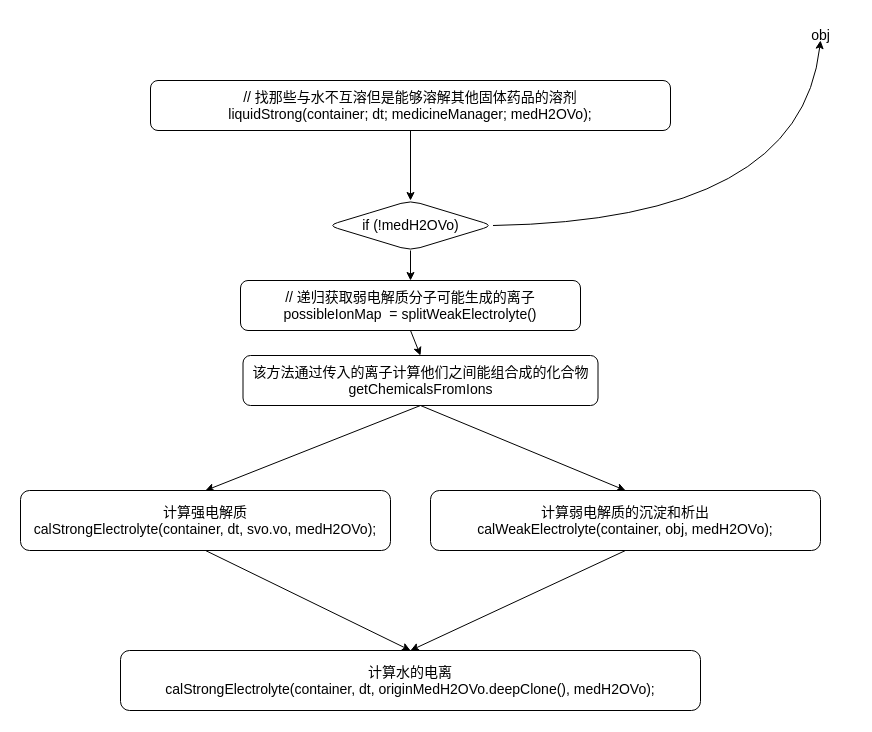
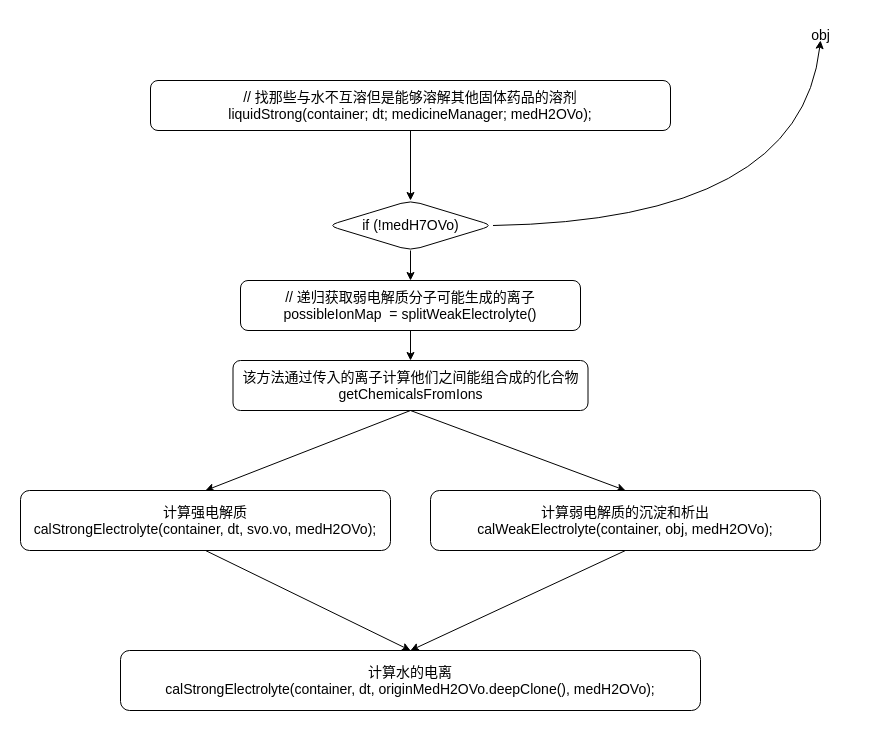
(411, 226) -> (411, 226)
(421, 381) -> (411, 386)
